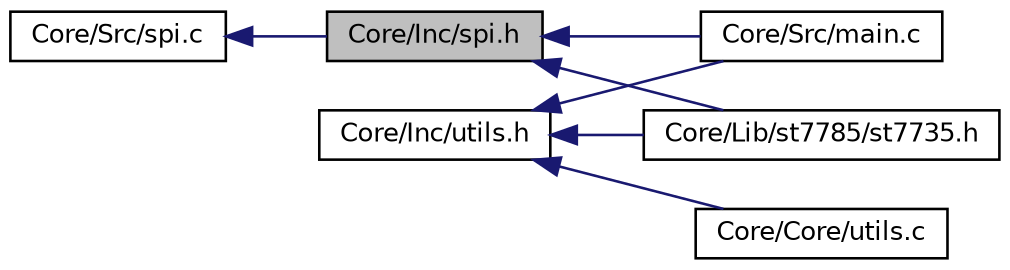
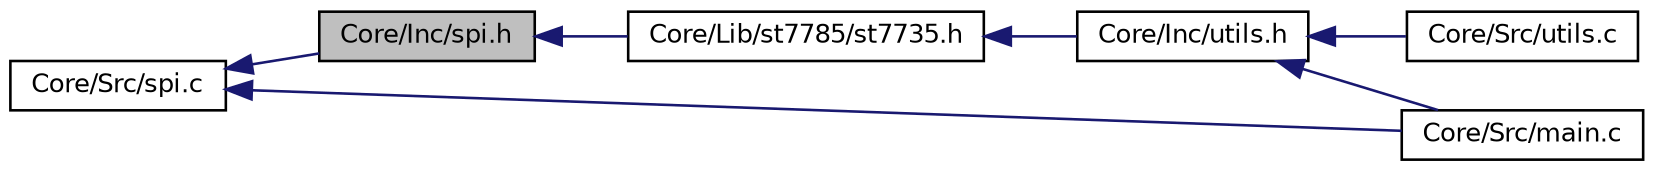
(635, 36) -> (827, 111)
(610, 135) -> (1044, 36)
(822, 234) -> (1522, 36)
